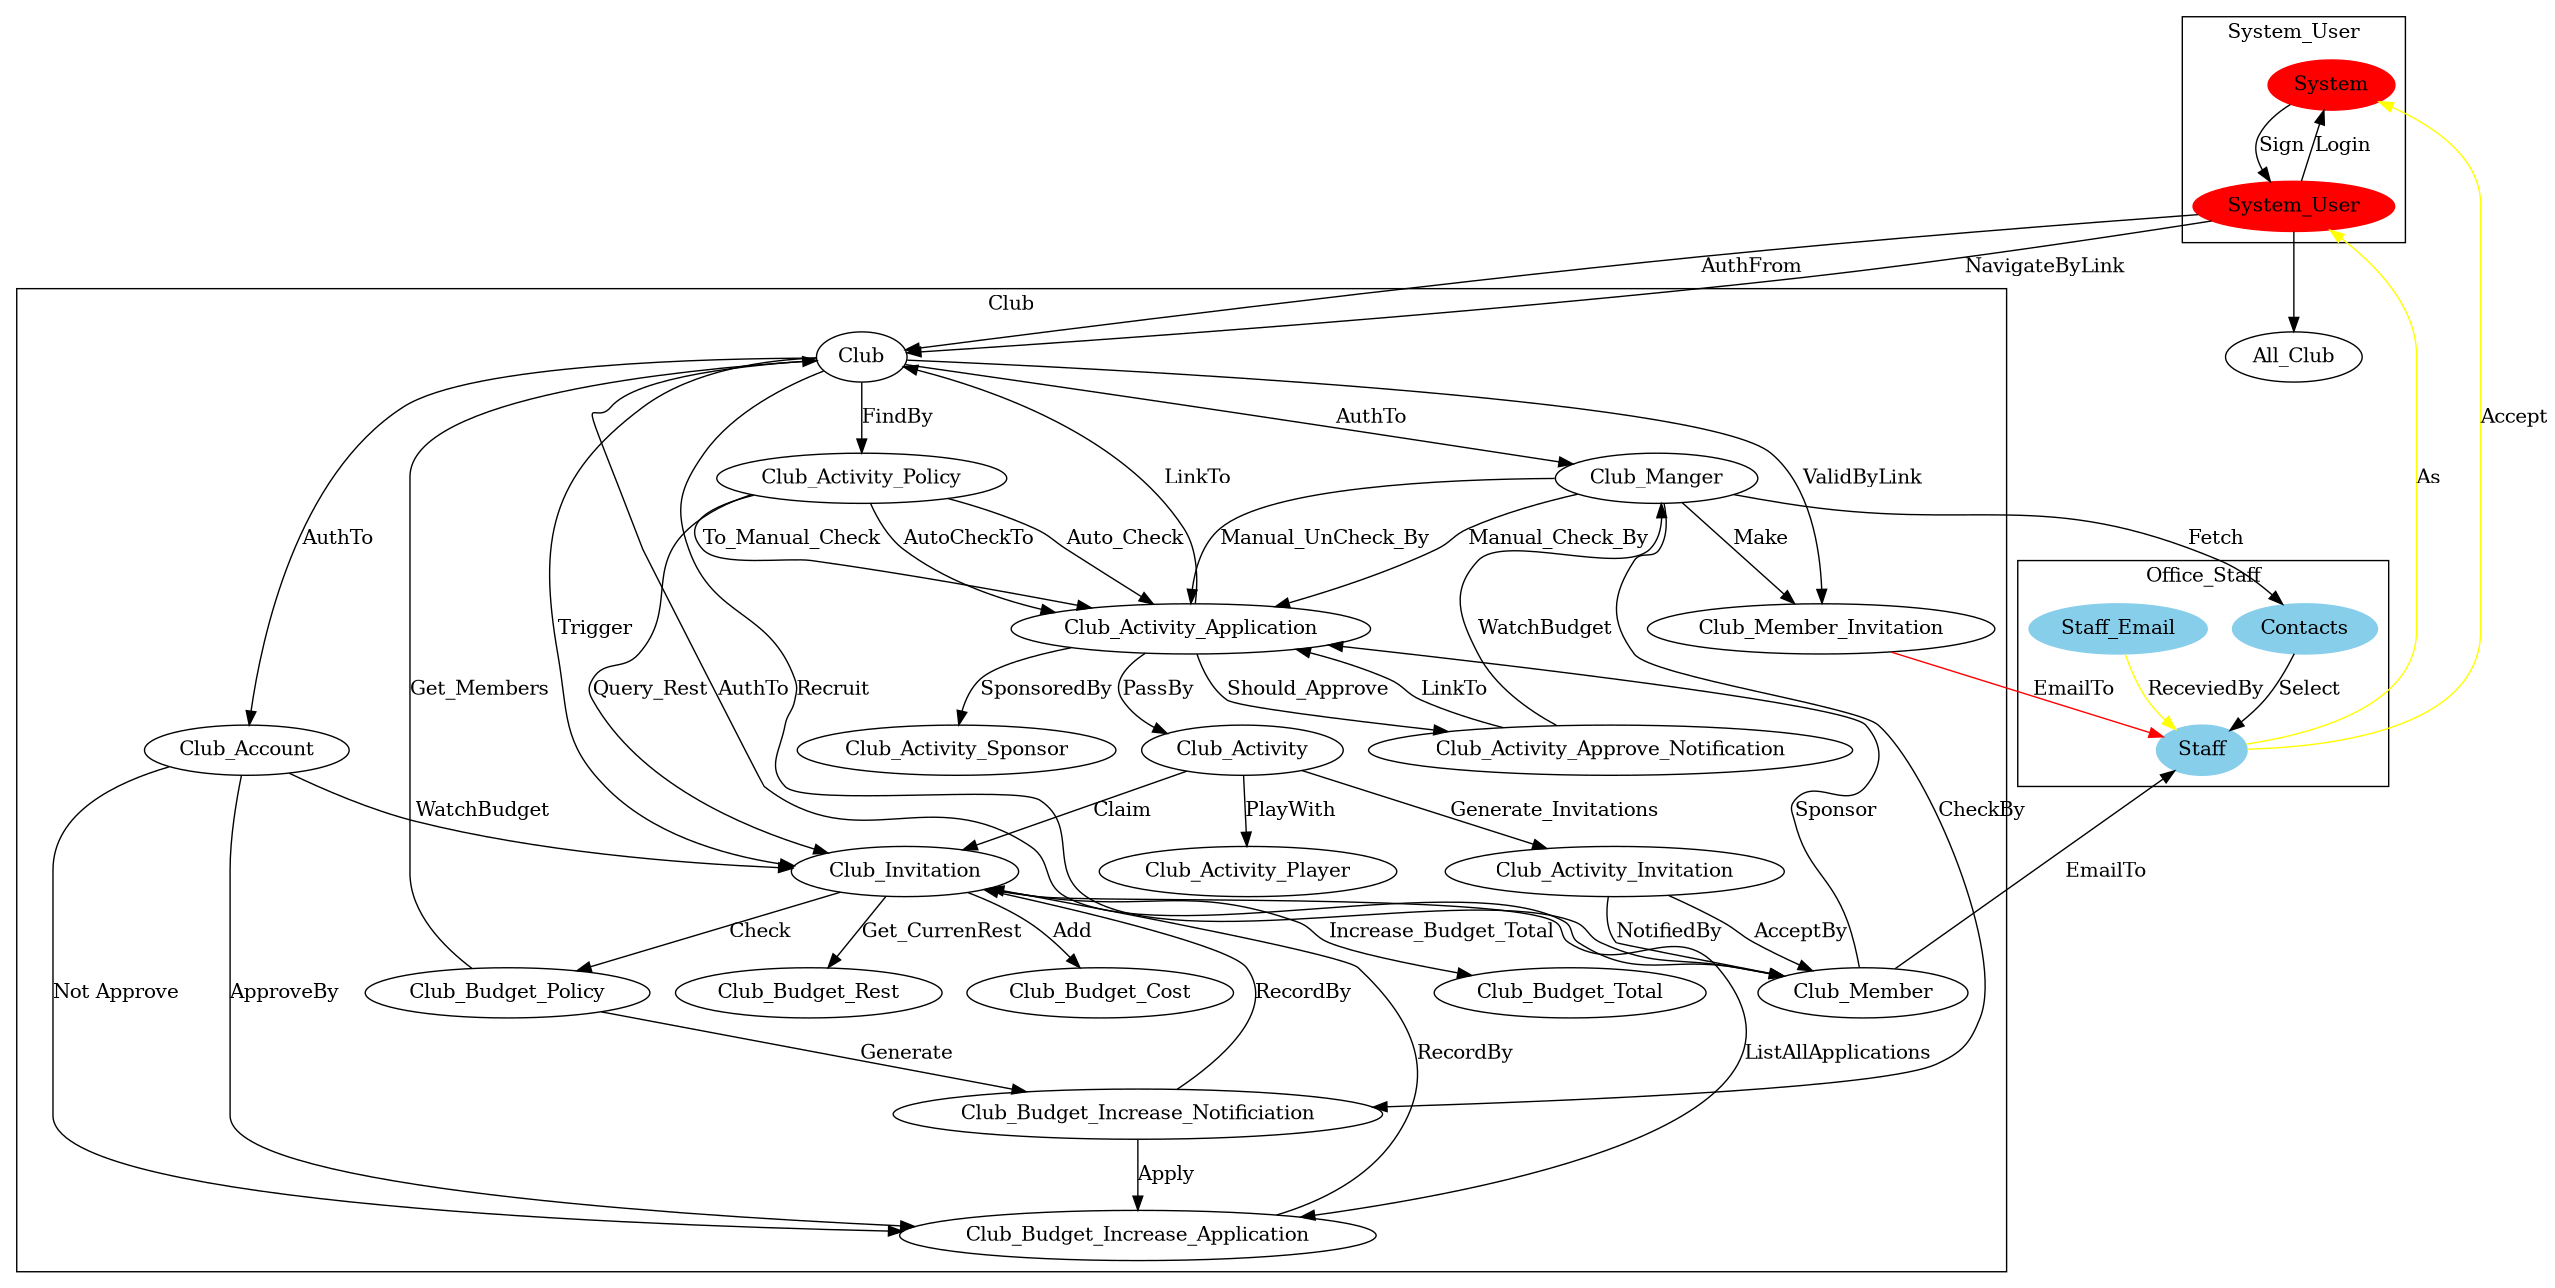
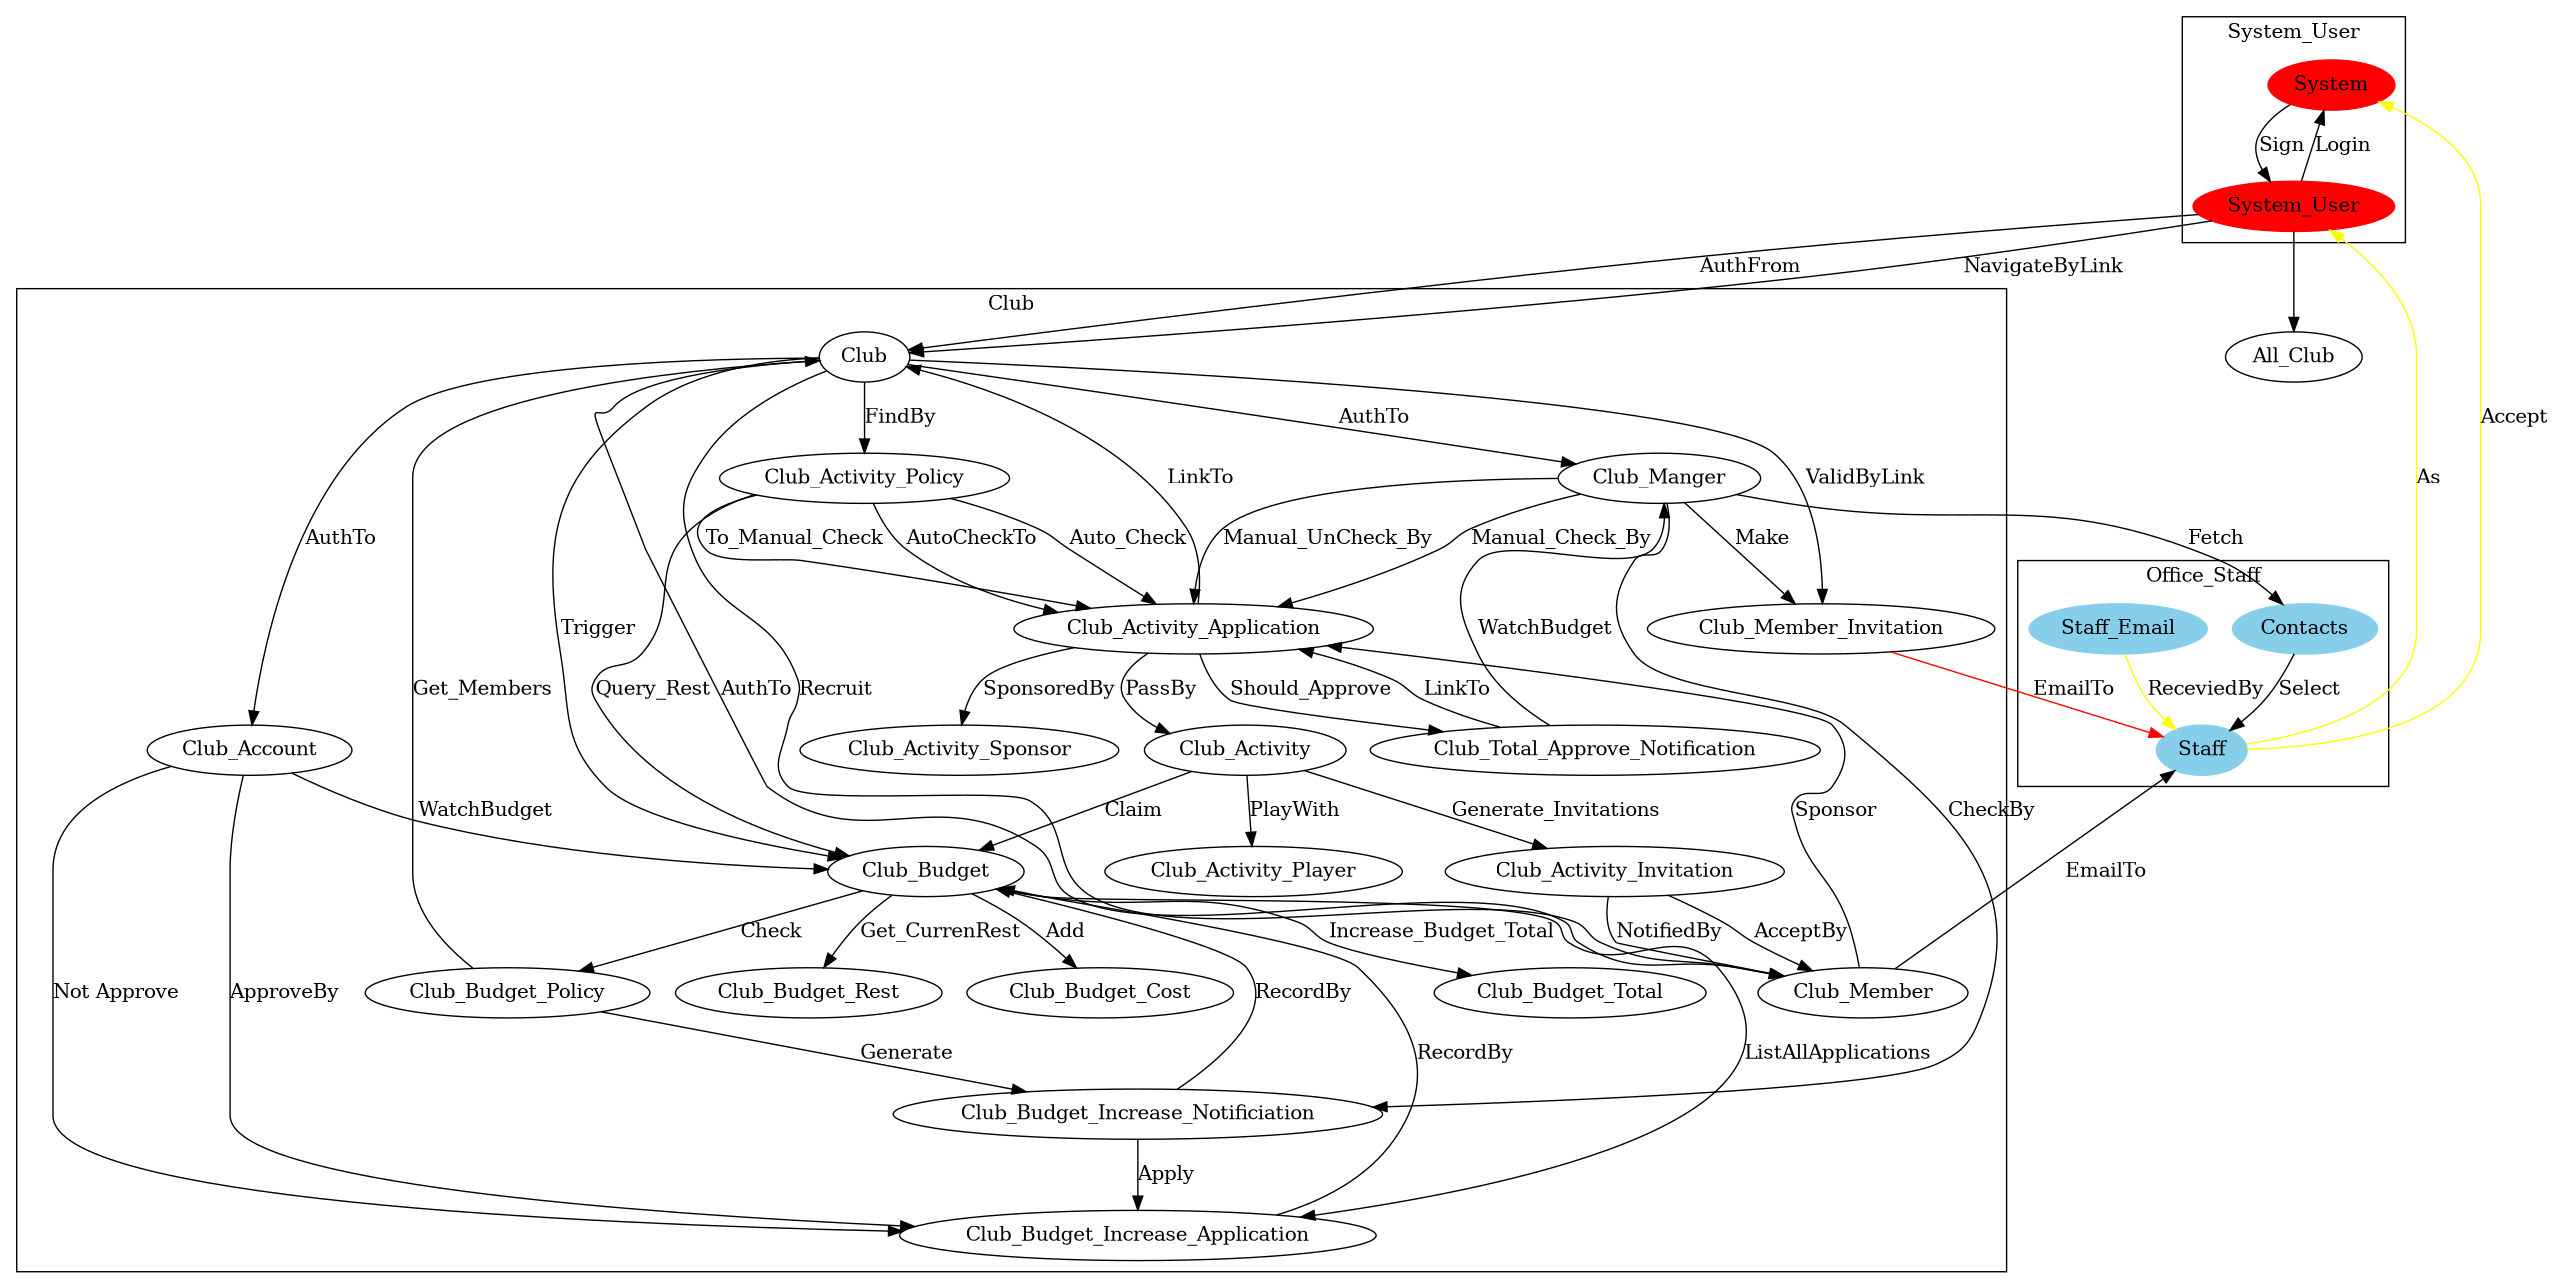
(1611, 750) -> (1595, 750)
(905, 872) -> (926, 872)
